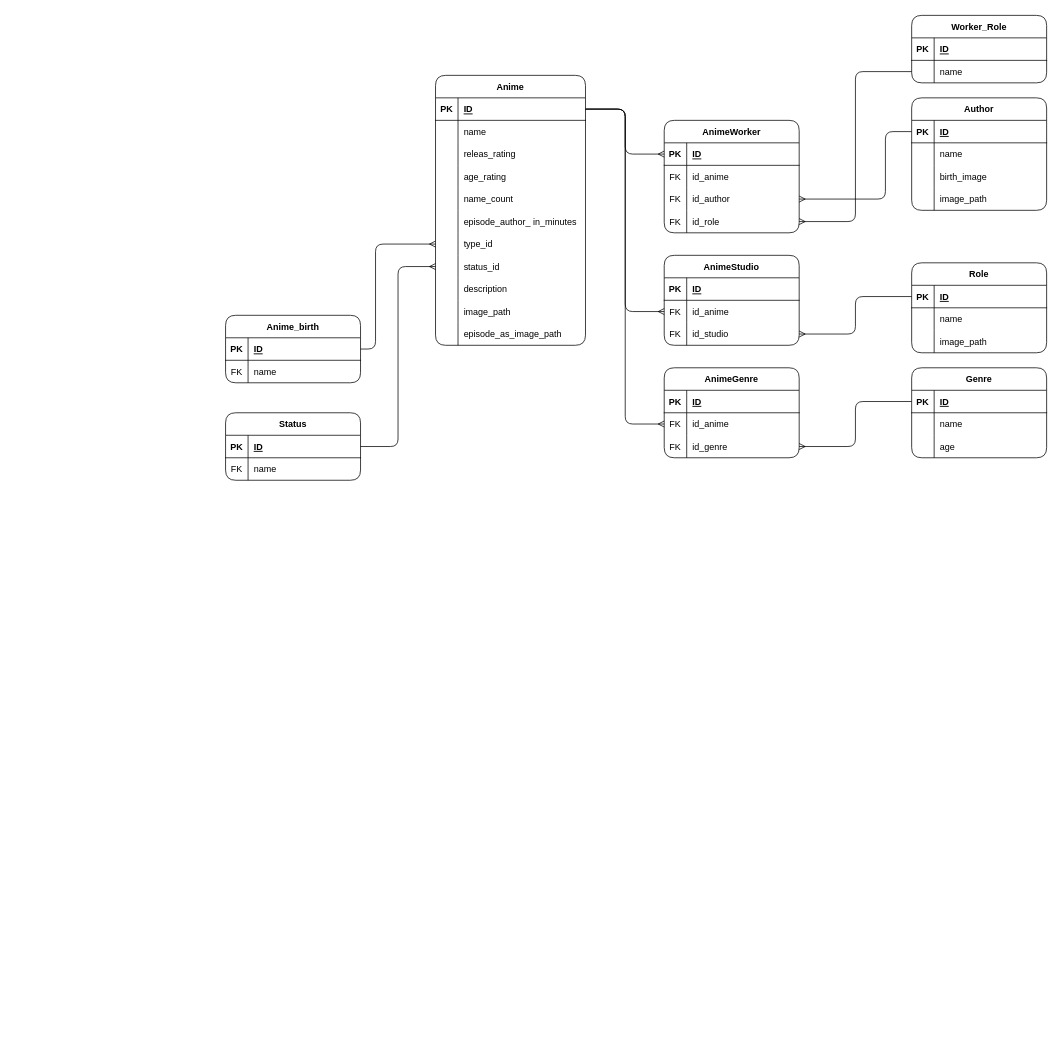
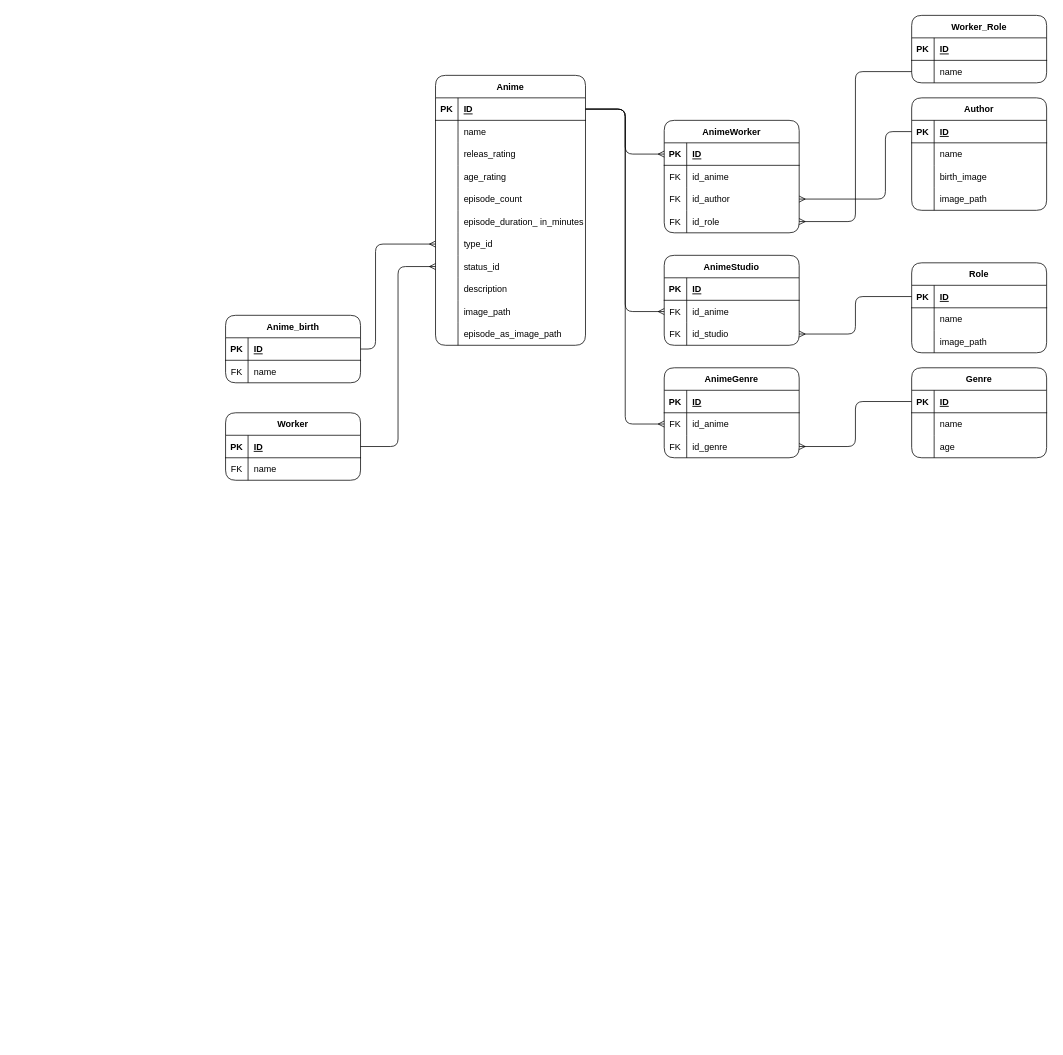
(489, 200) -> (495, 200)
(524, 222) -> (528, 222)
(293, 425) -> (293, 425)
